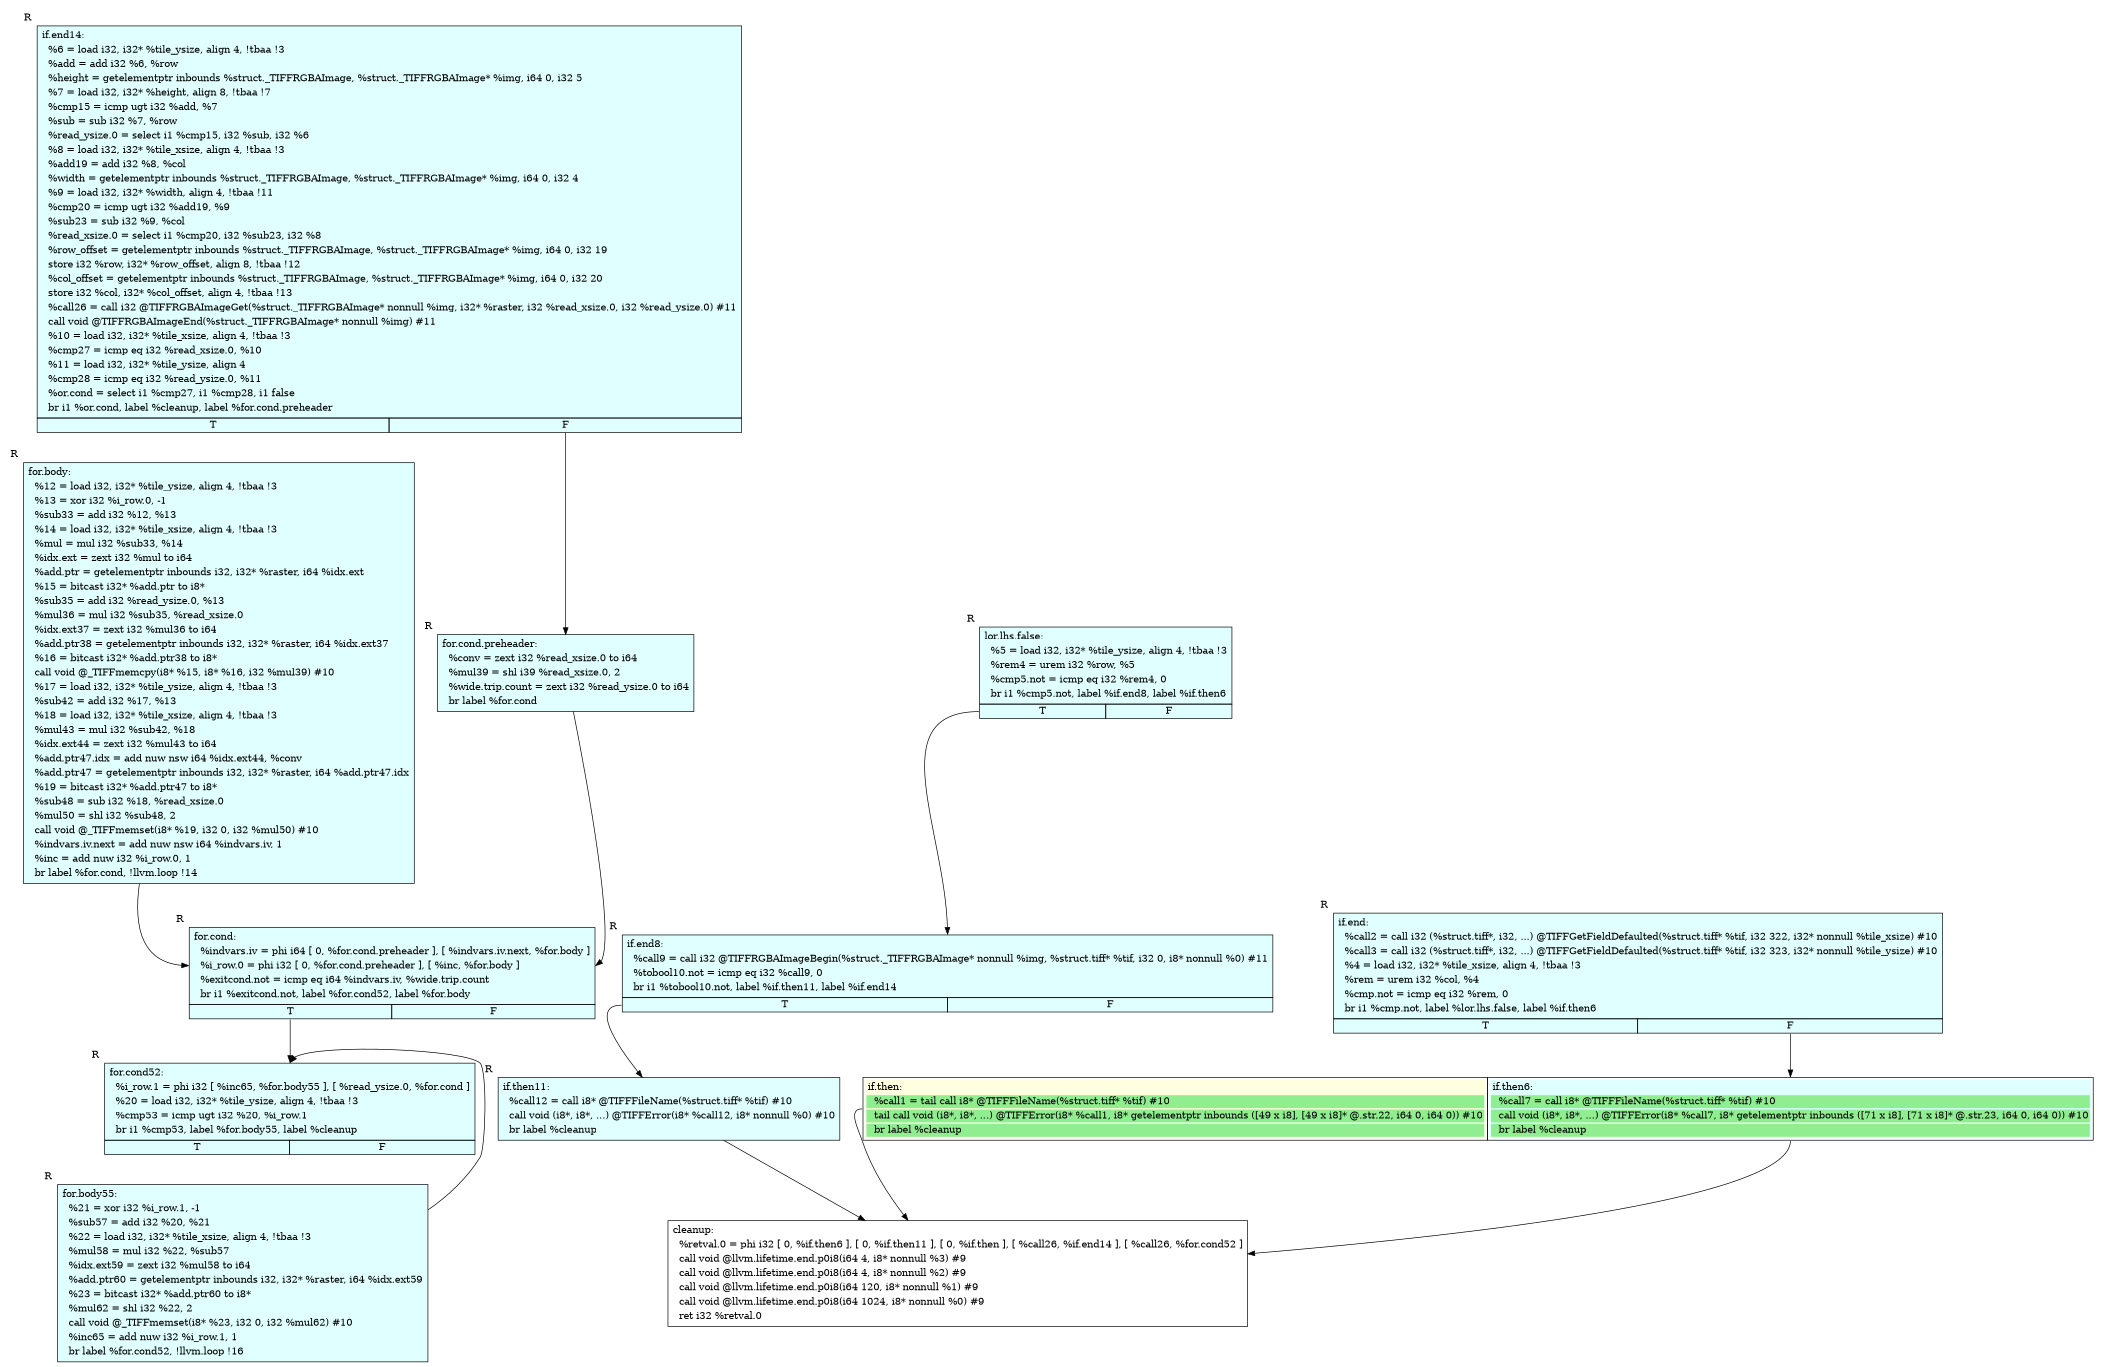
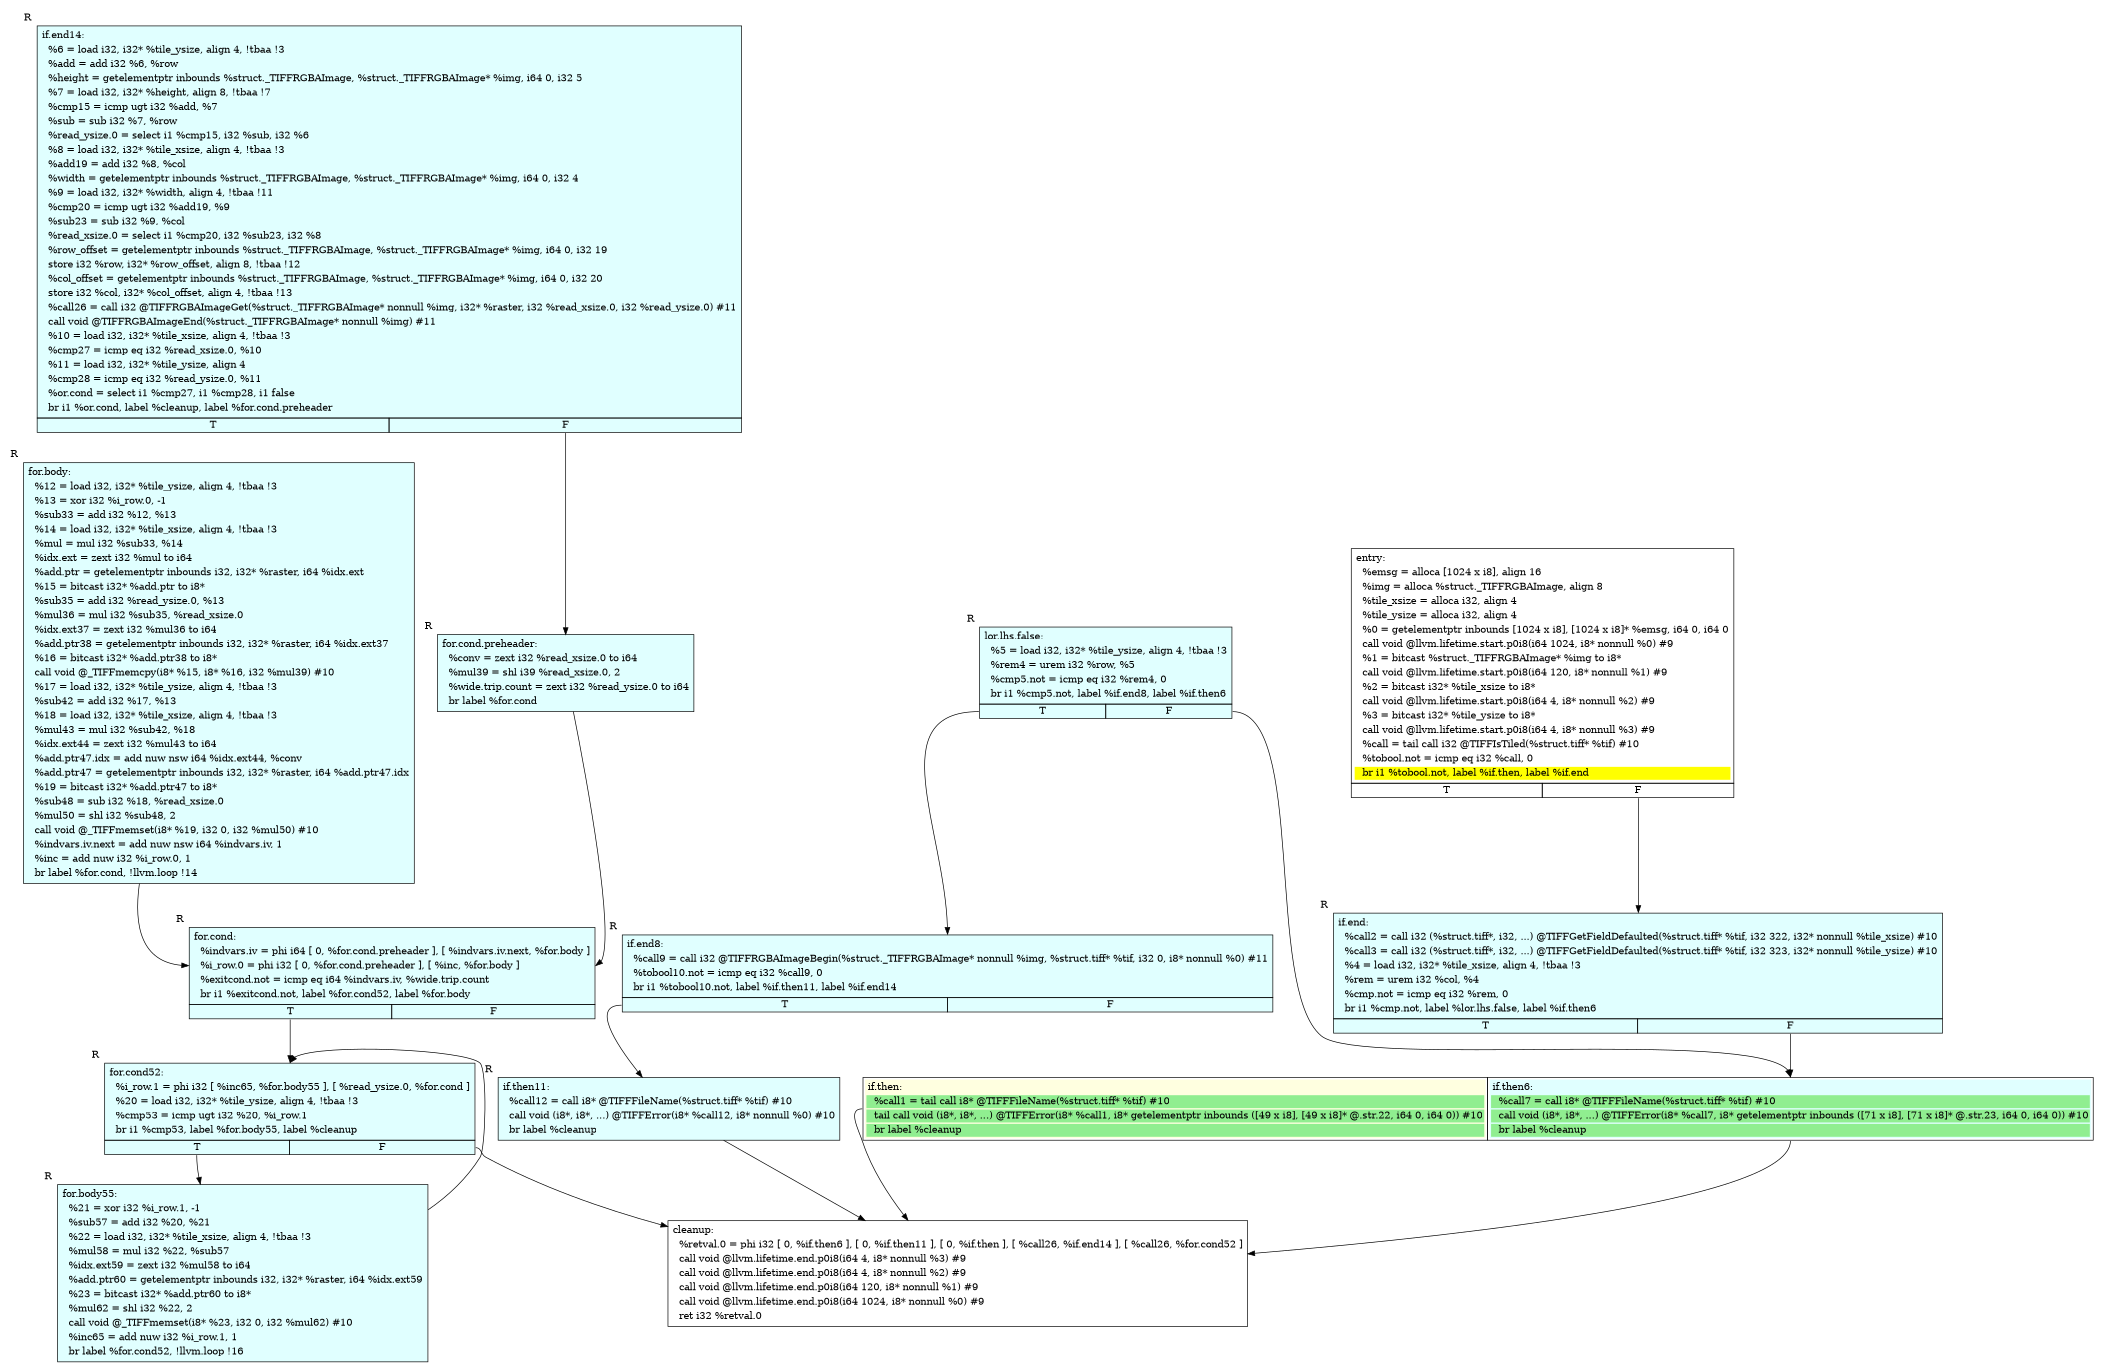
none -> (1542, 673)
none -> (1381, 1047)
none -> (197, 1166)
none -> (565, 1193)
